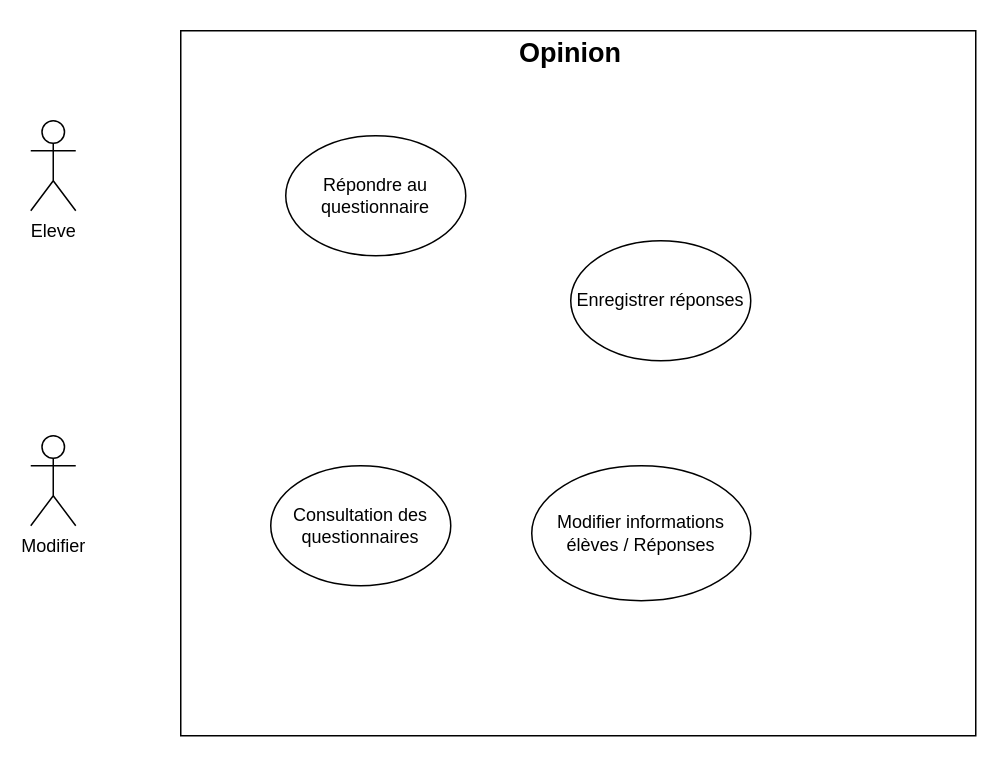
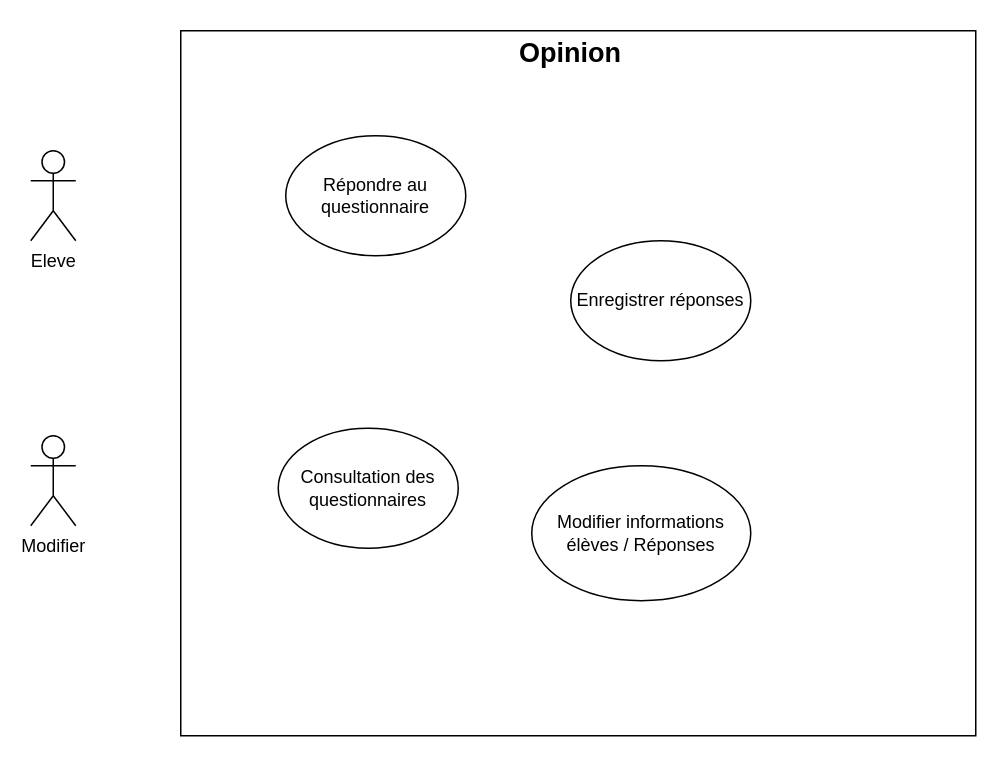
(53, 166) -> (53, 196)
(361, 526) -> (368, 488)
